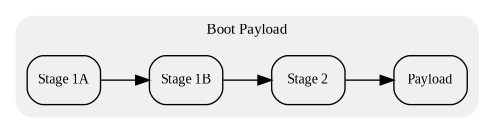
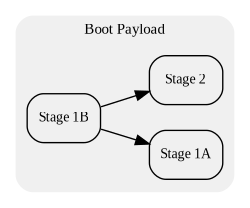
(118, 80) -> (119, 135)
(431, 80) -> none
